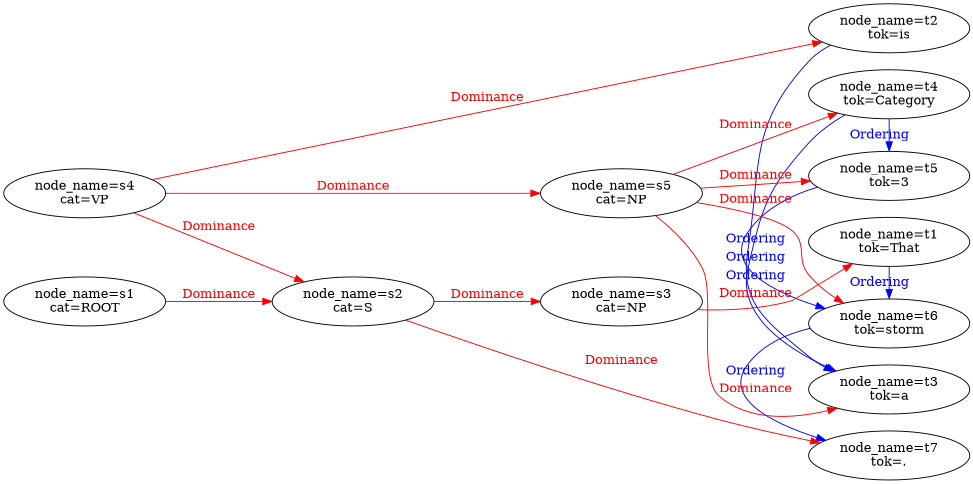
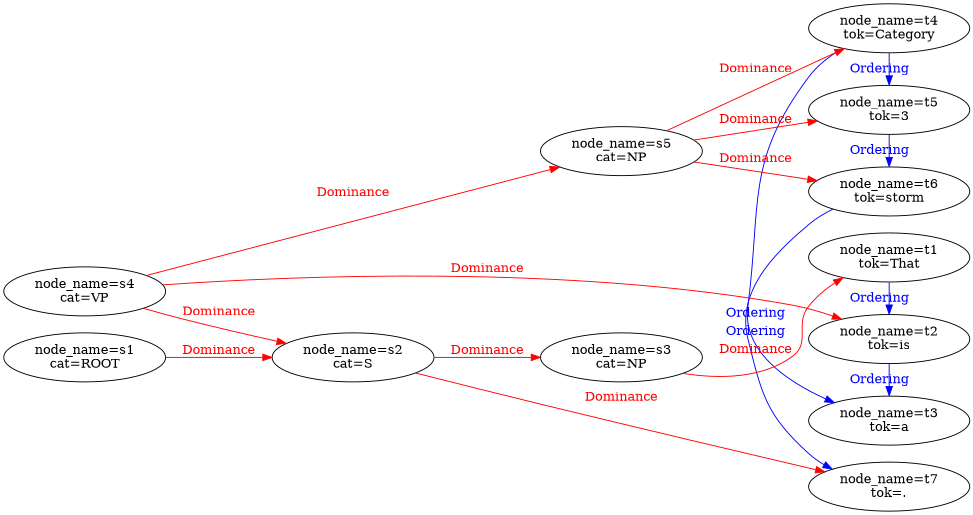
(889, 278) -> (889, 294)
(708, 355) -> none
